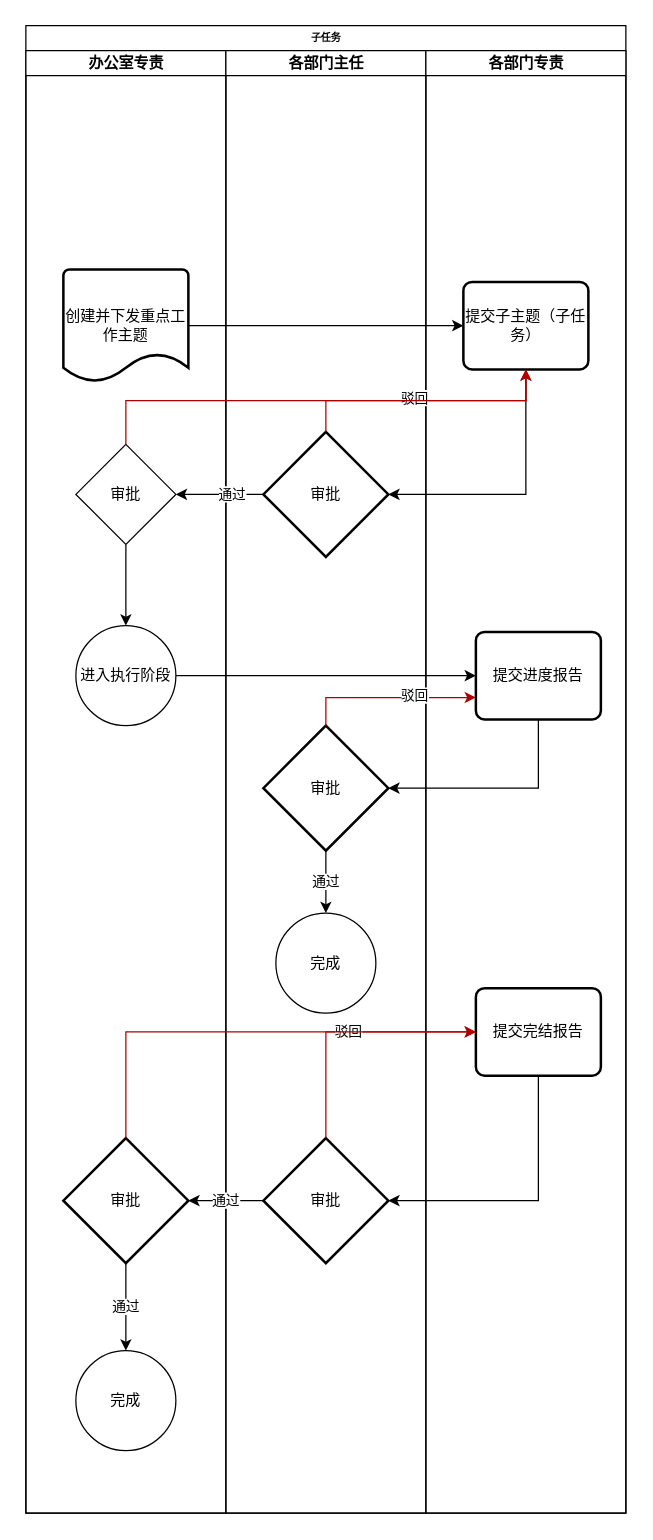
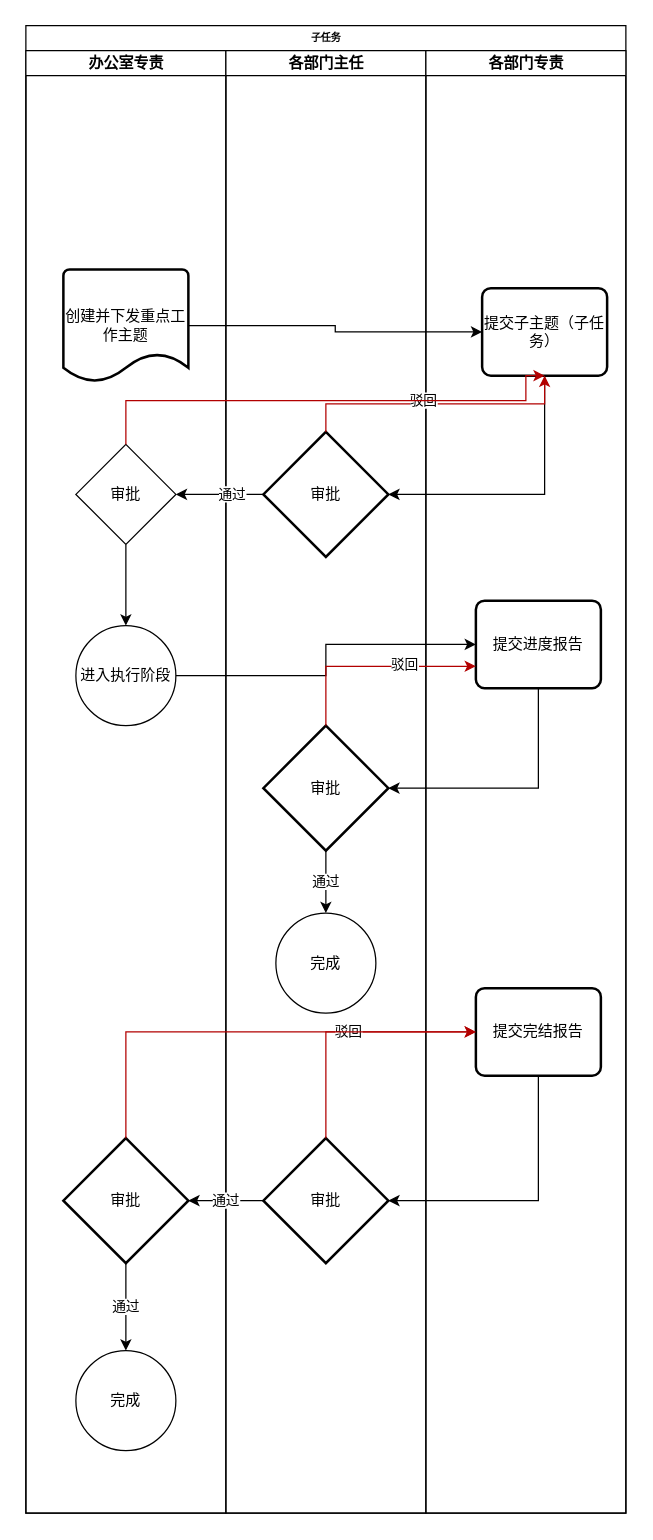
(526, 326) -> (544, 332)
(538, 676) -> (538, 644)
